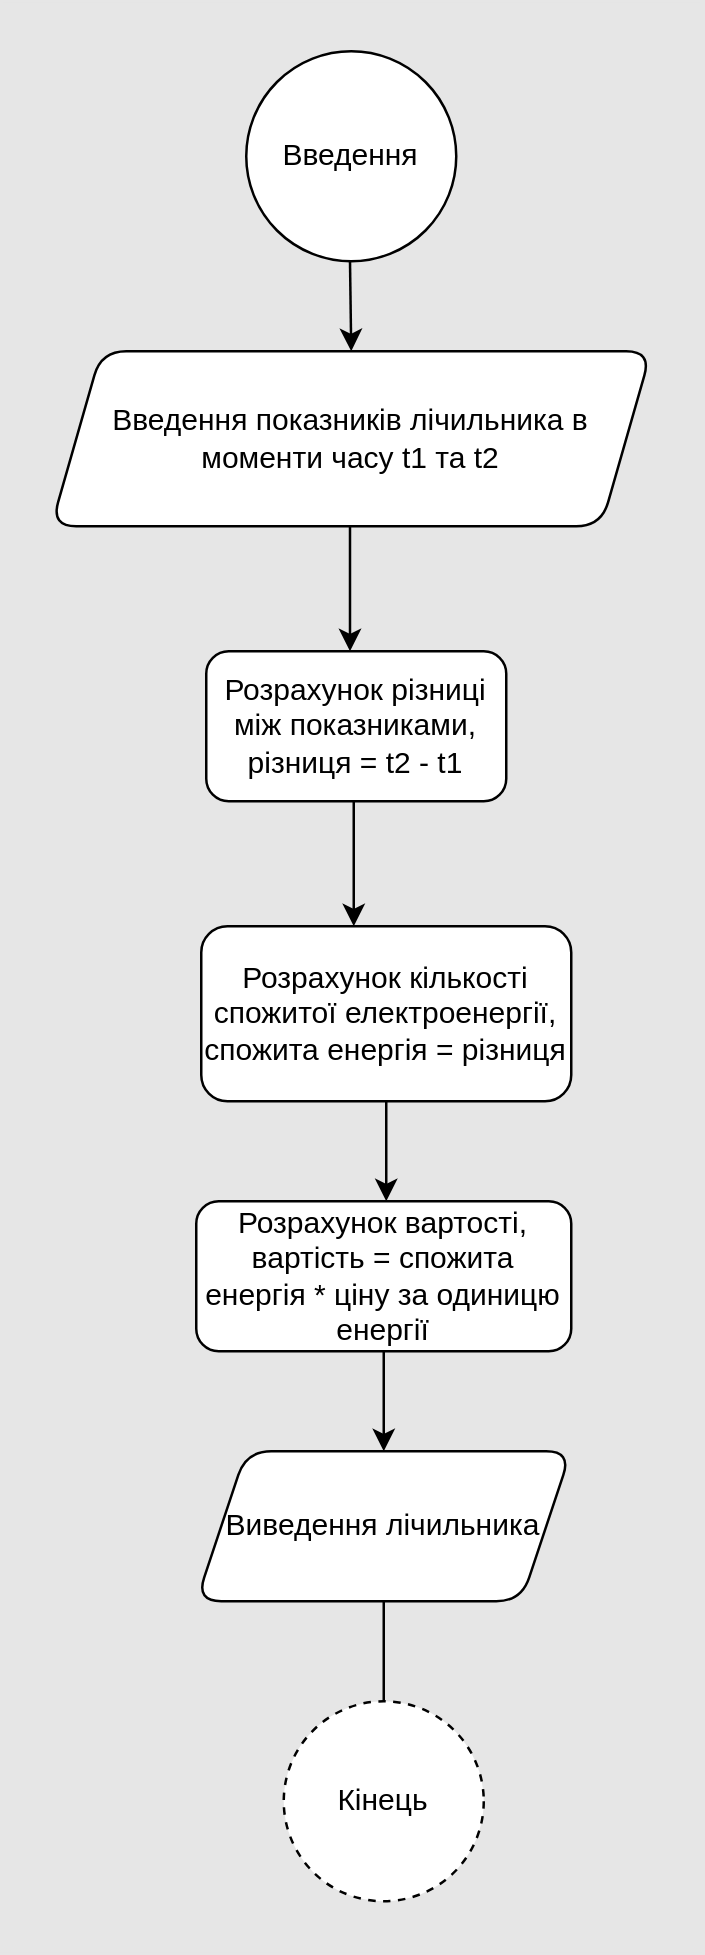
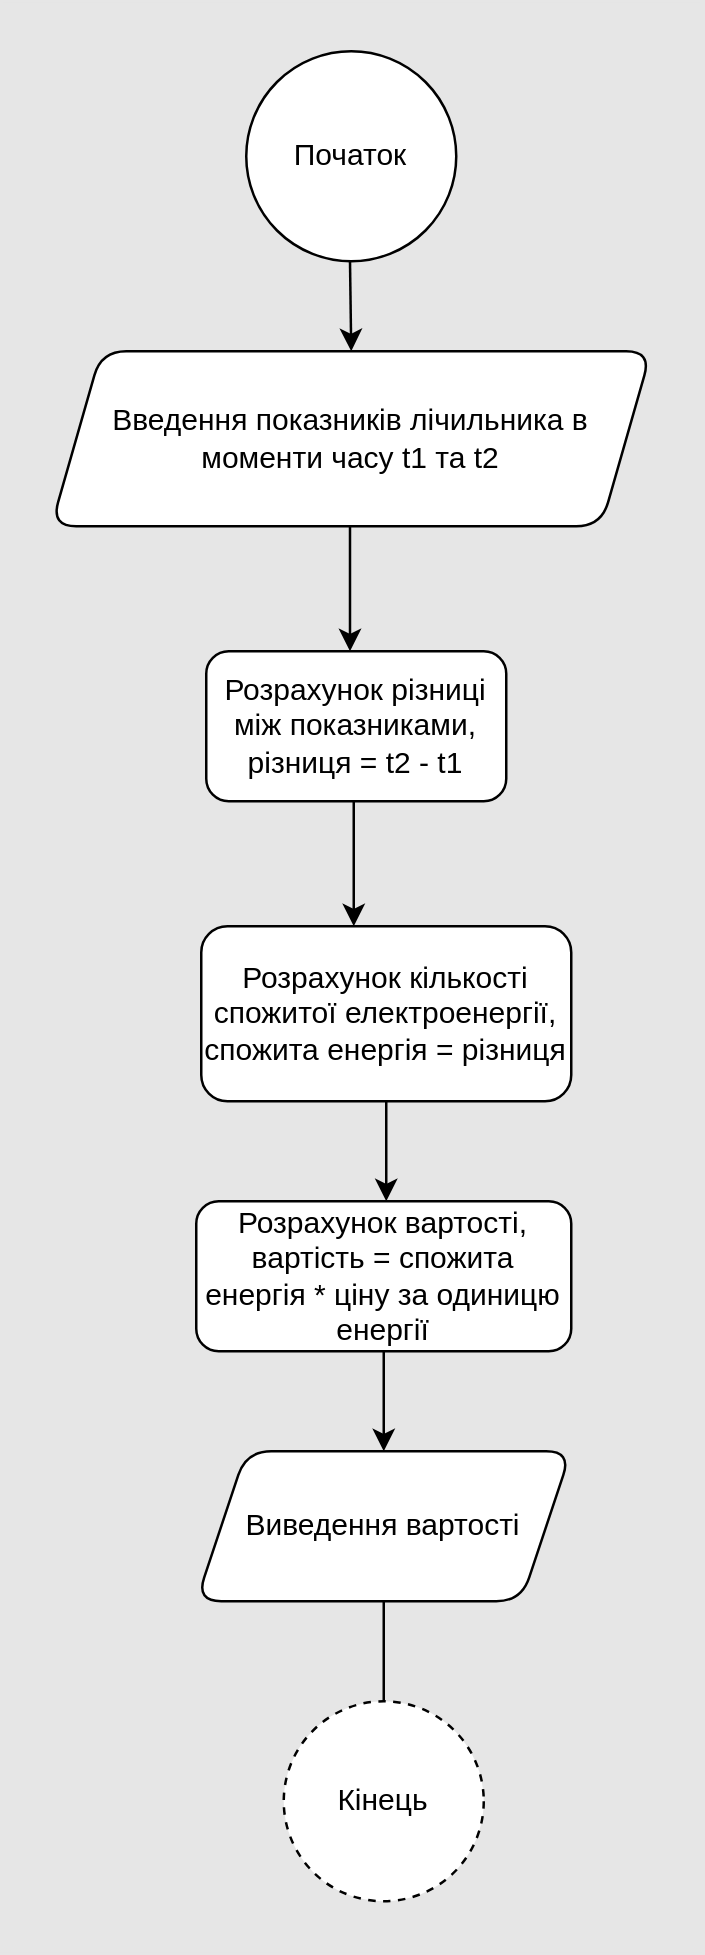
(351, 156) -> (351, 156)
(384, 1526) -> (384, 1526)
